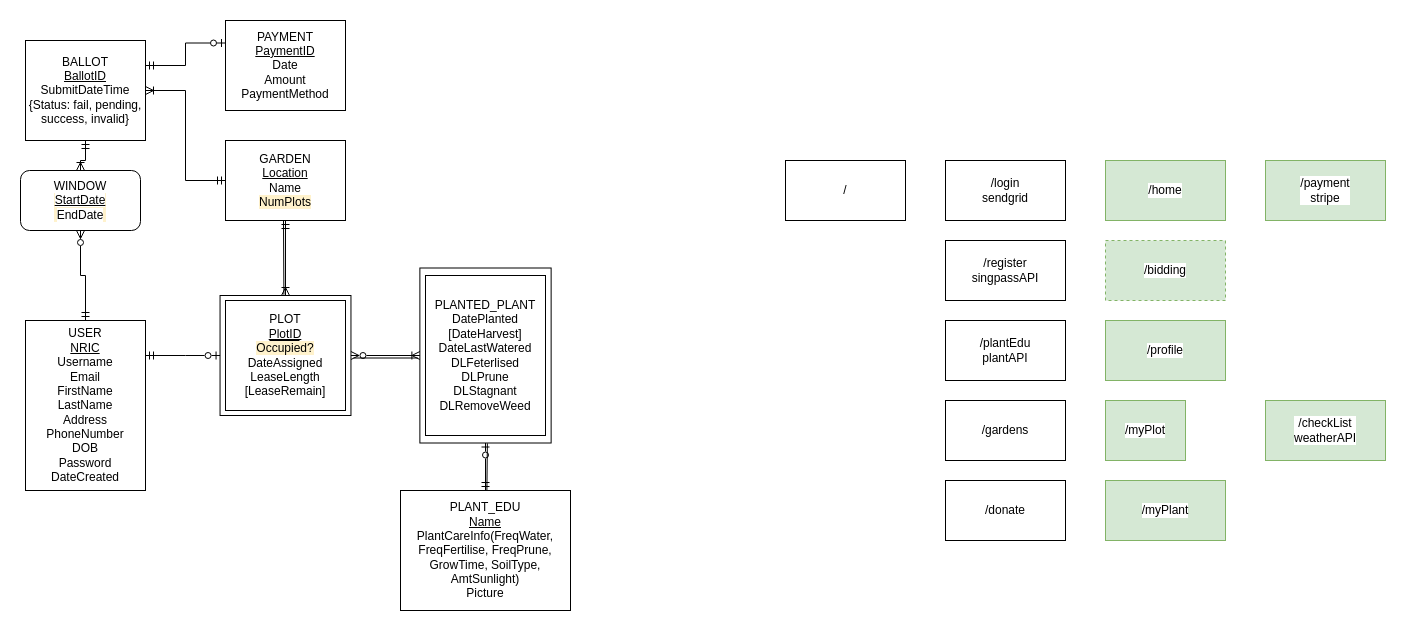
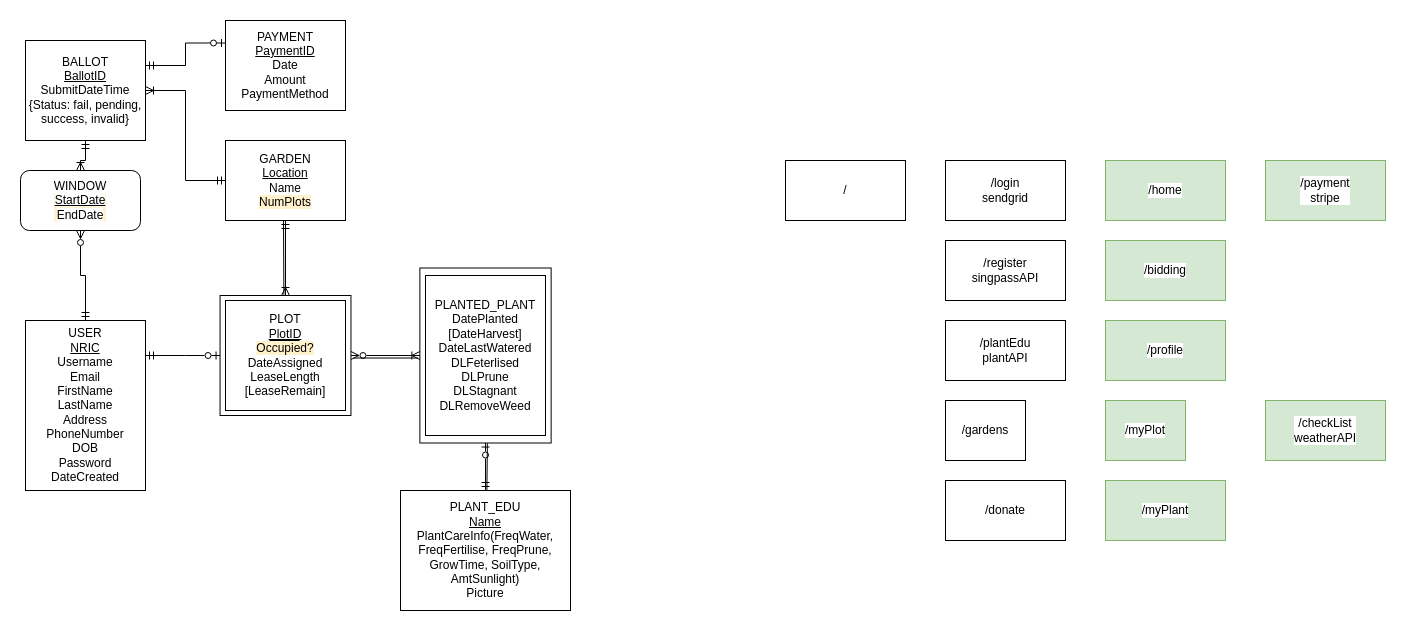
(1166, 271) -> (1166, 271)
(1006, 431) -> (986, 431)
